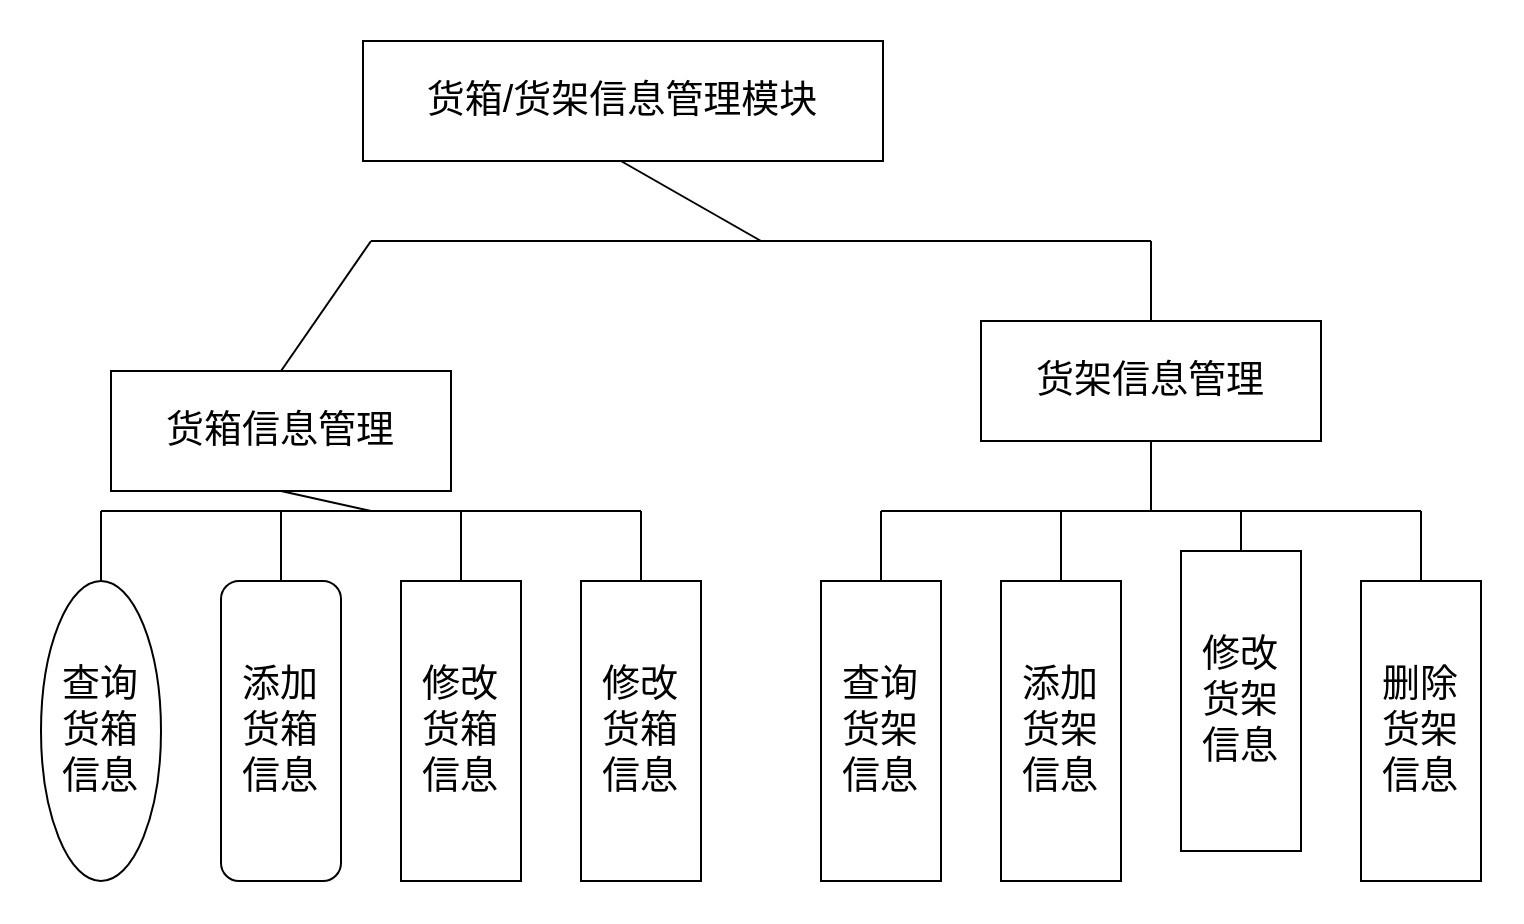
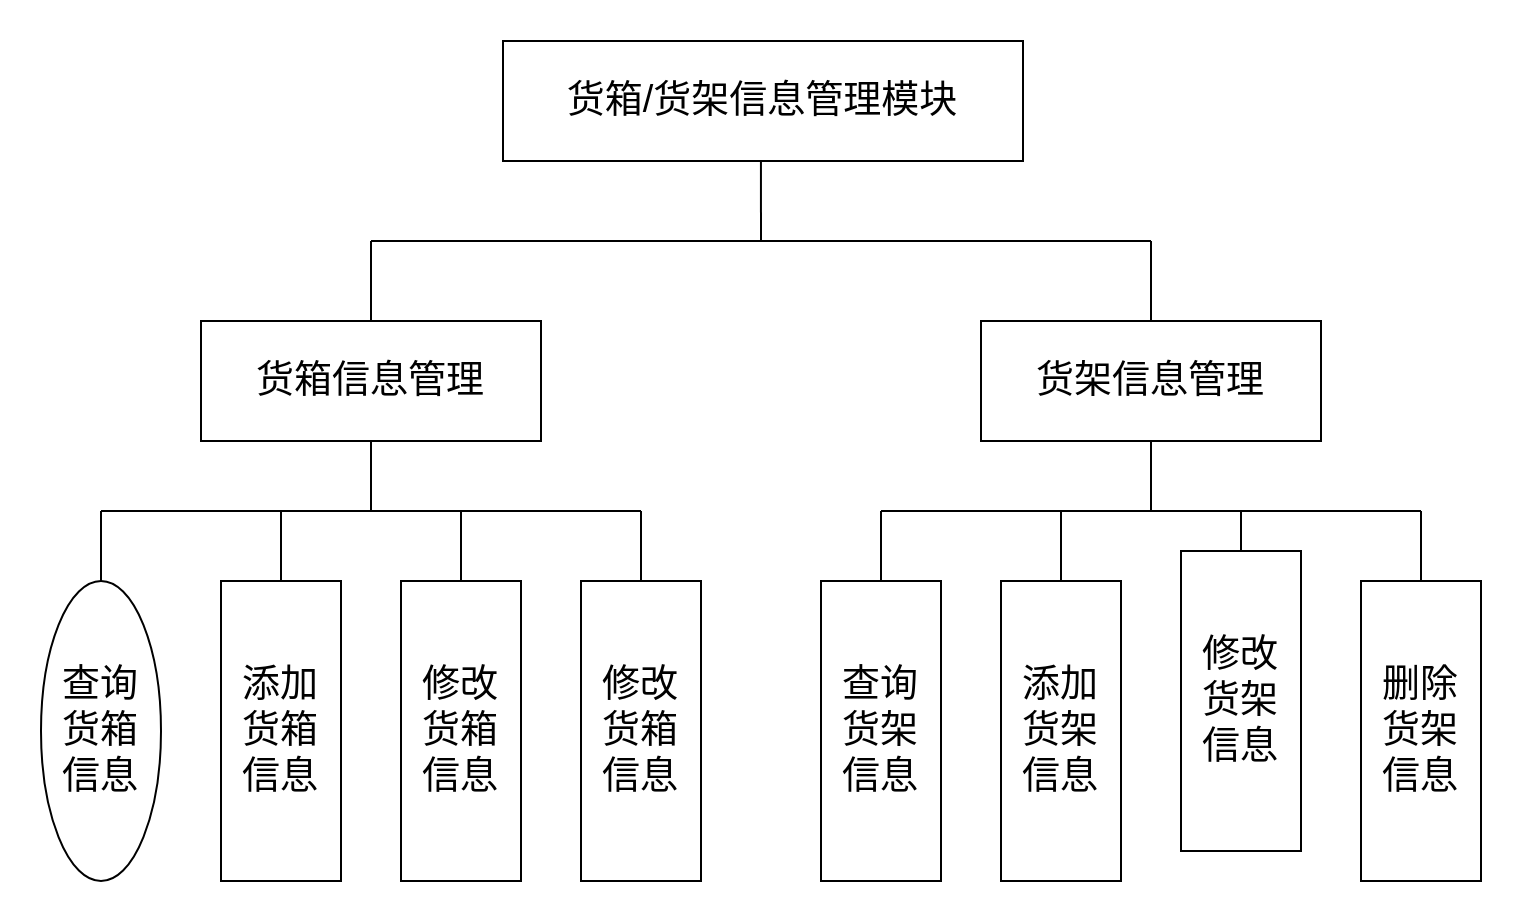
(623, 101) -> (763, 101)
(281, 431) -> (371, 381)
(281, 731) -> (281, 731)
